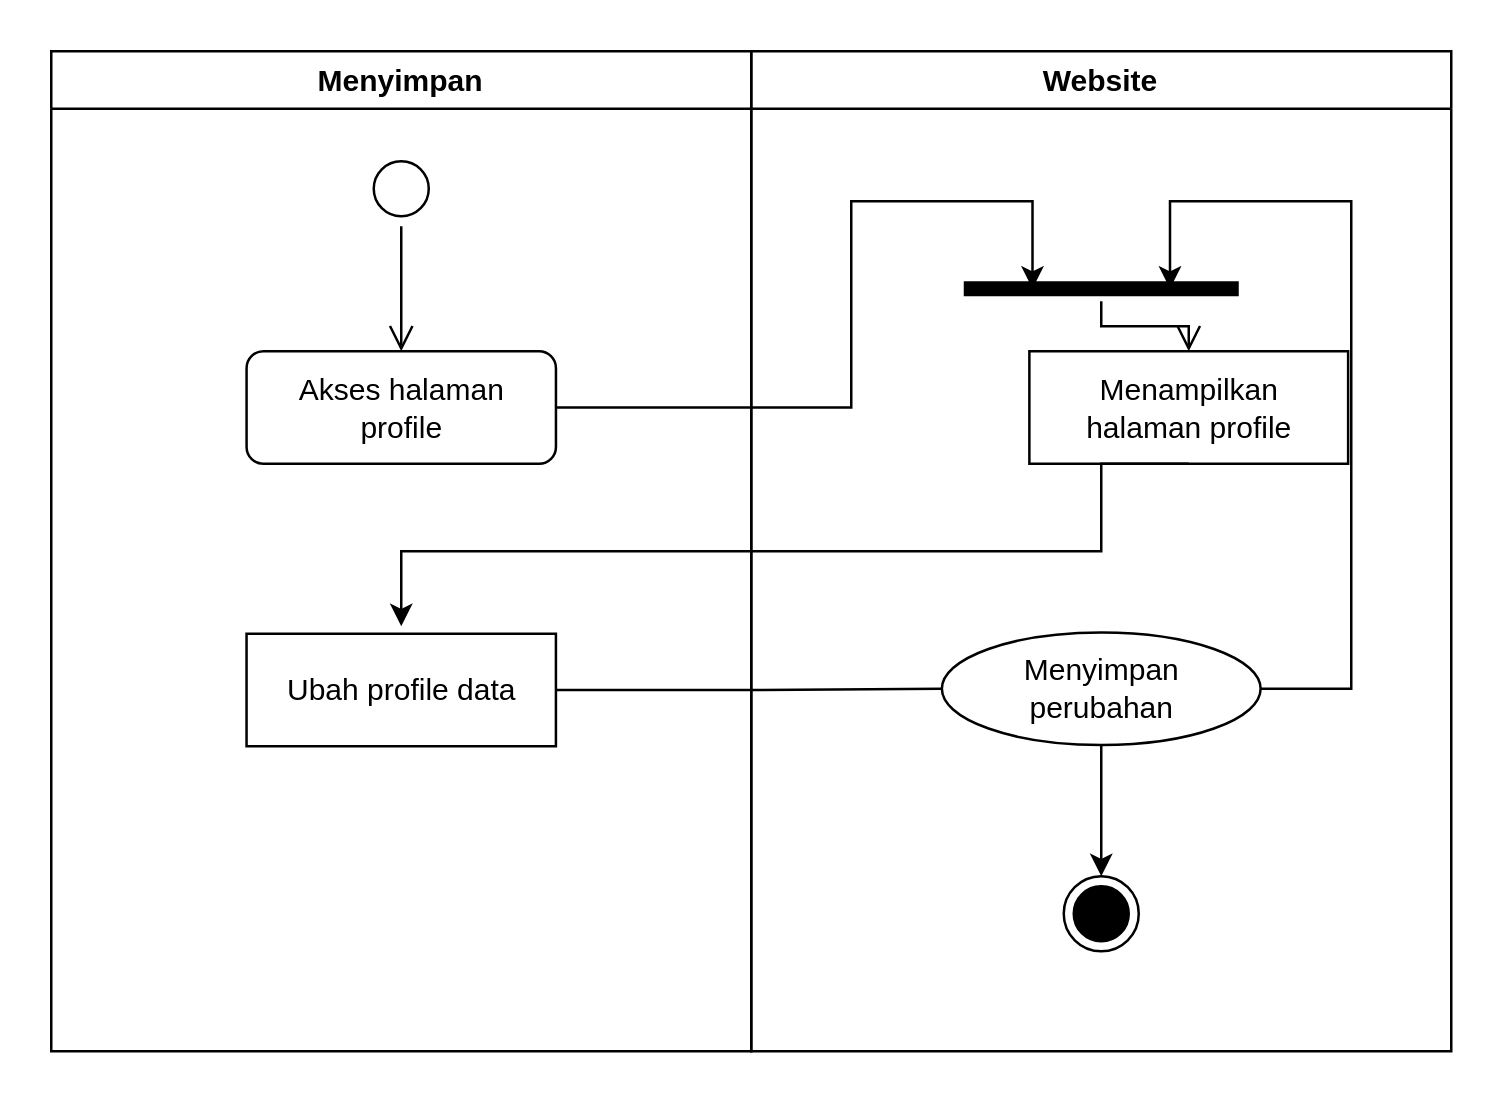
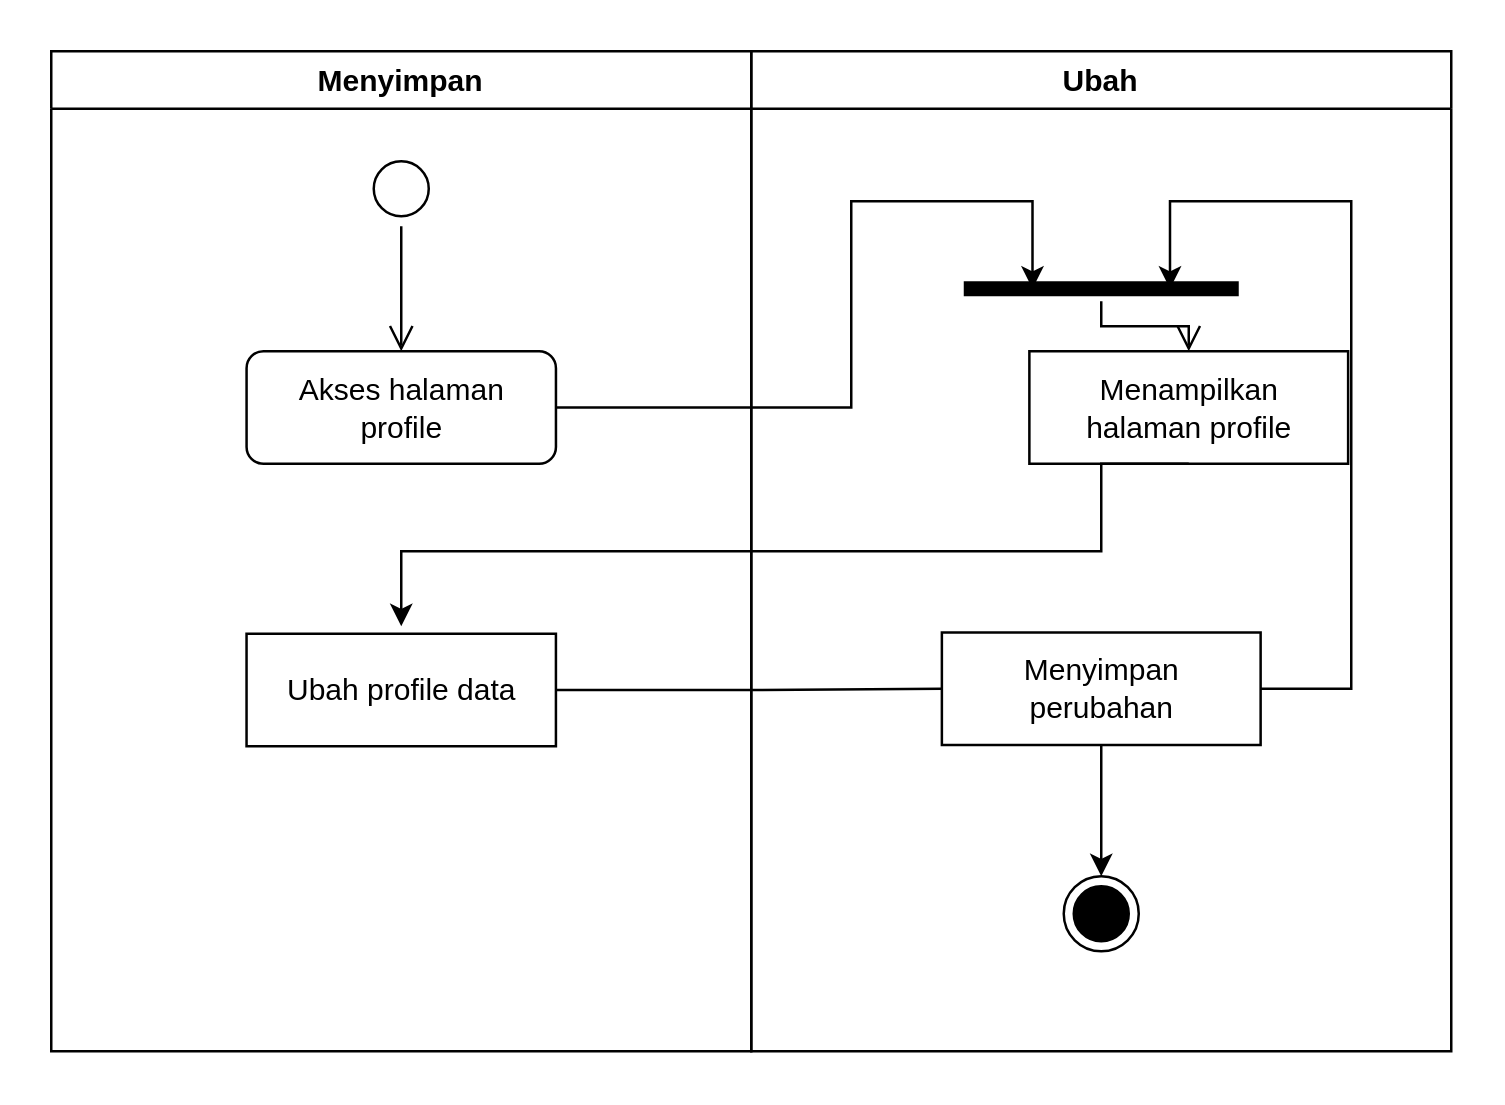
(1100, 81) -> (1100, 81)
(1101, 689) -> (1101, 689)
